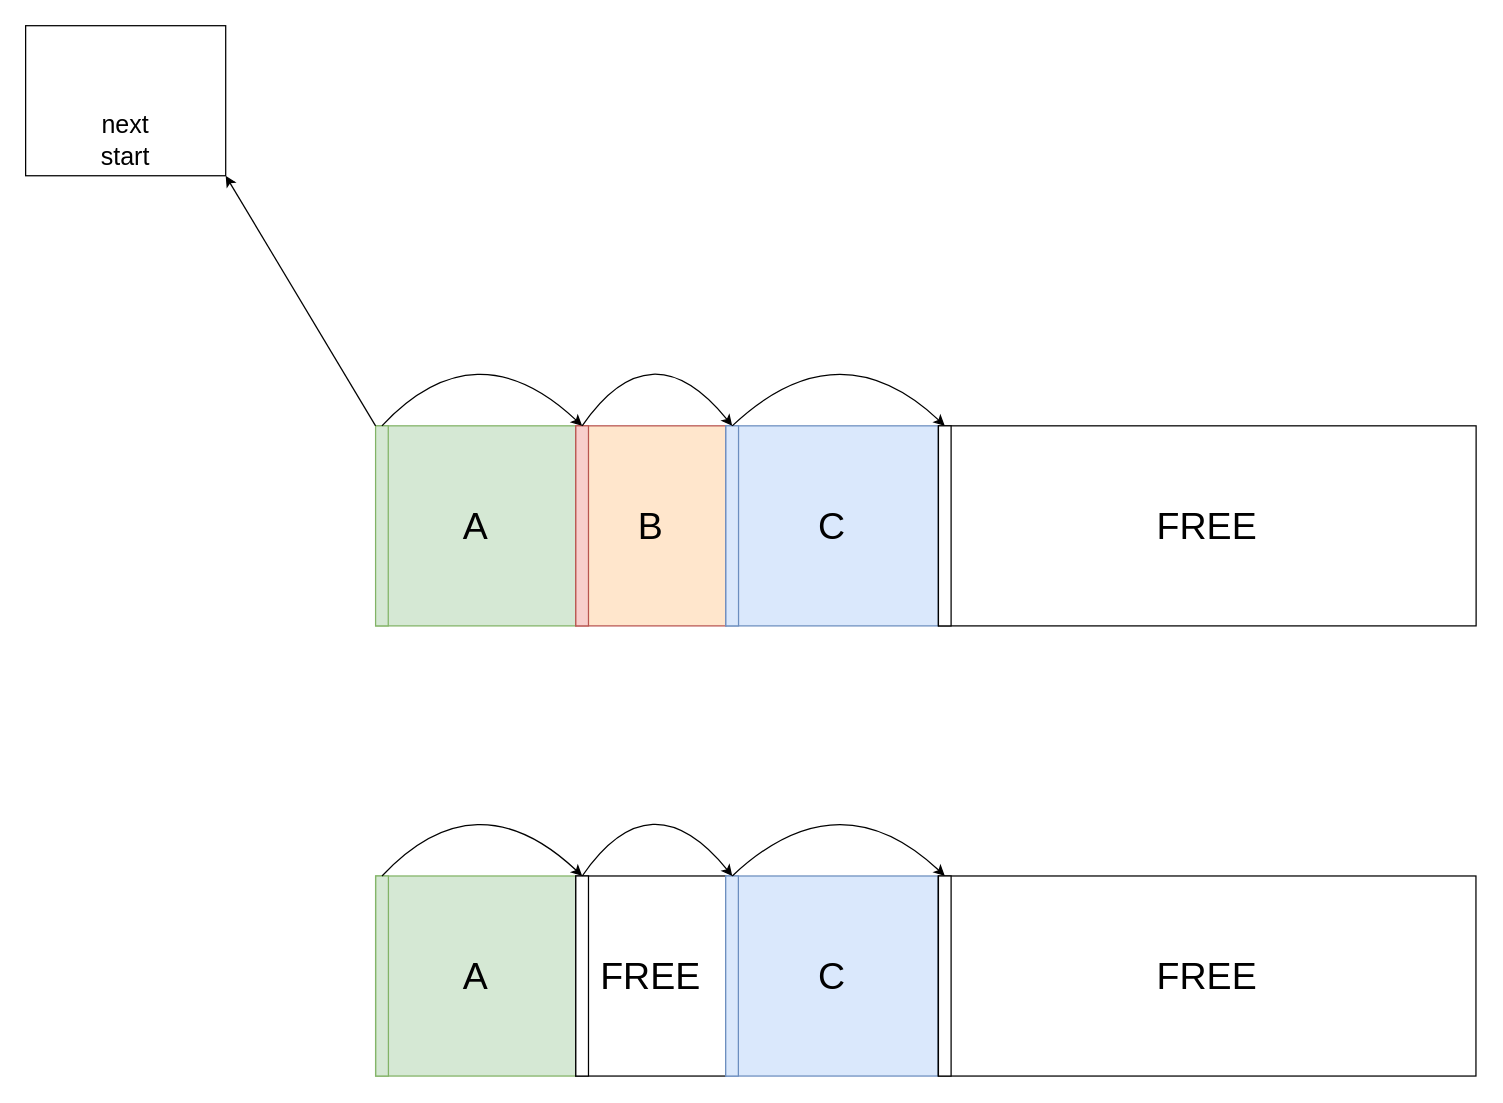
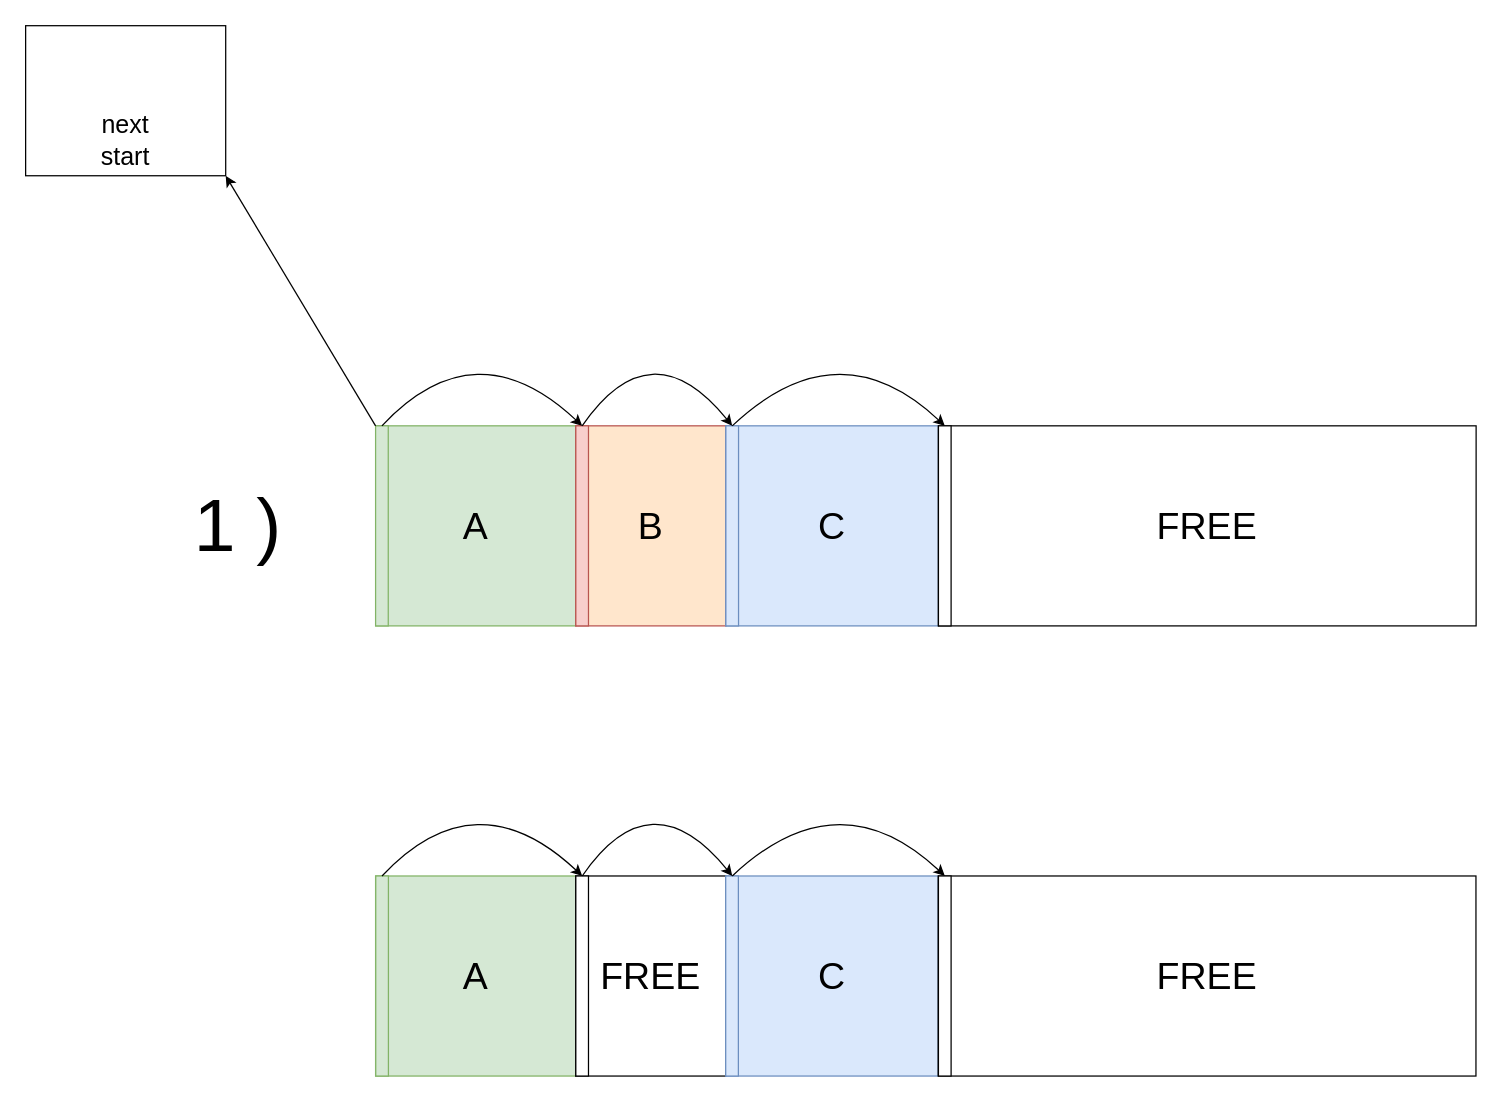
none -> (238, 526)
